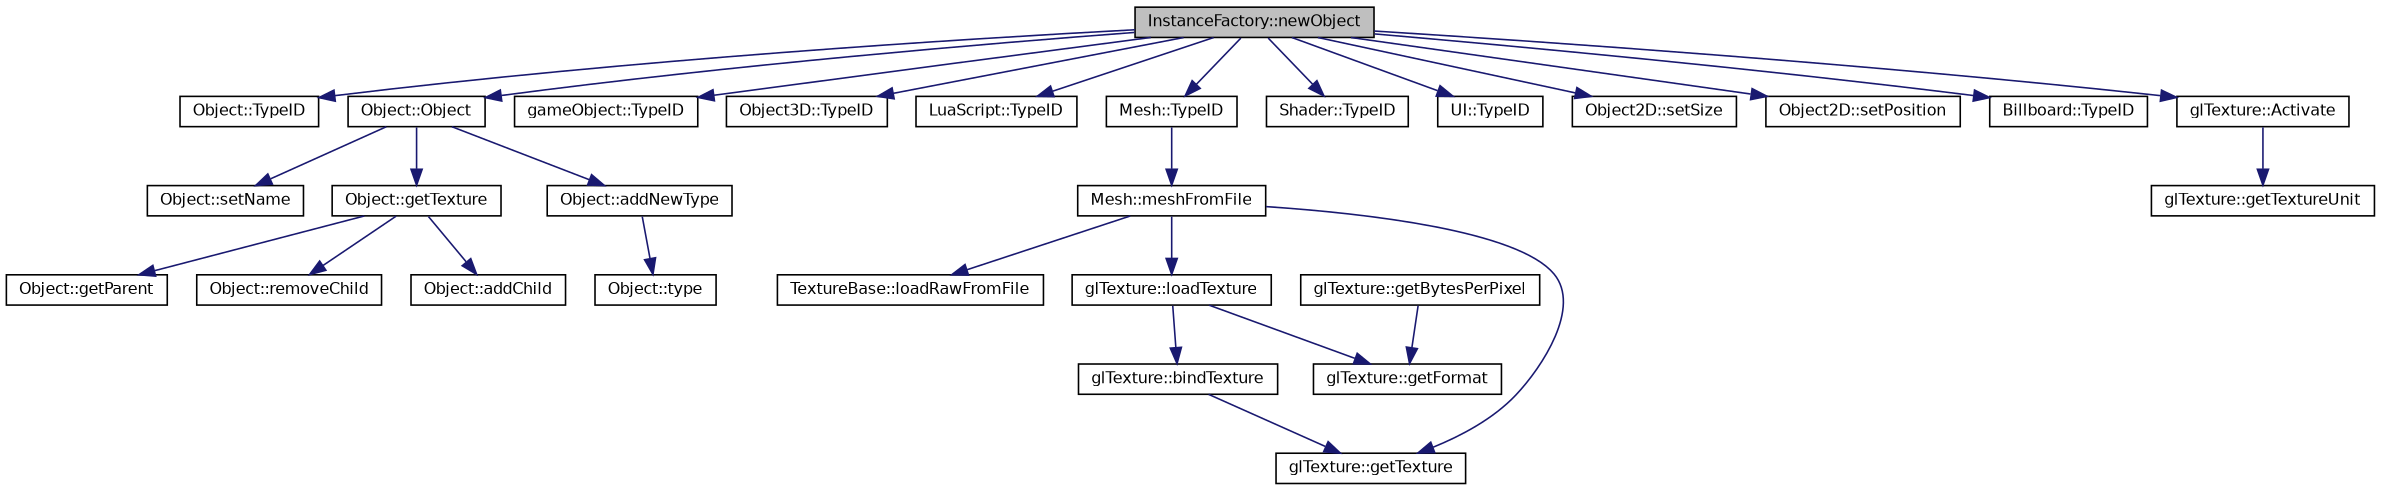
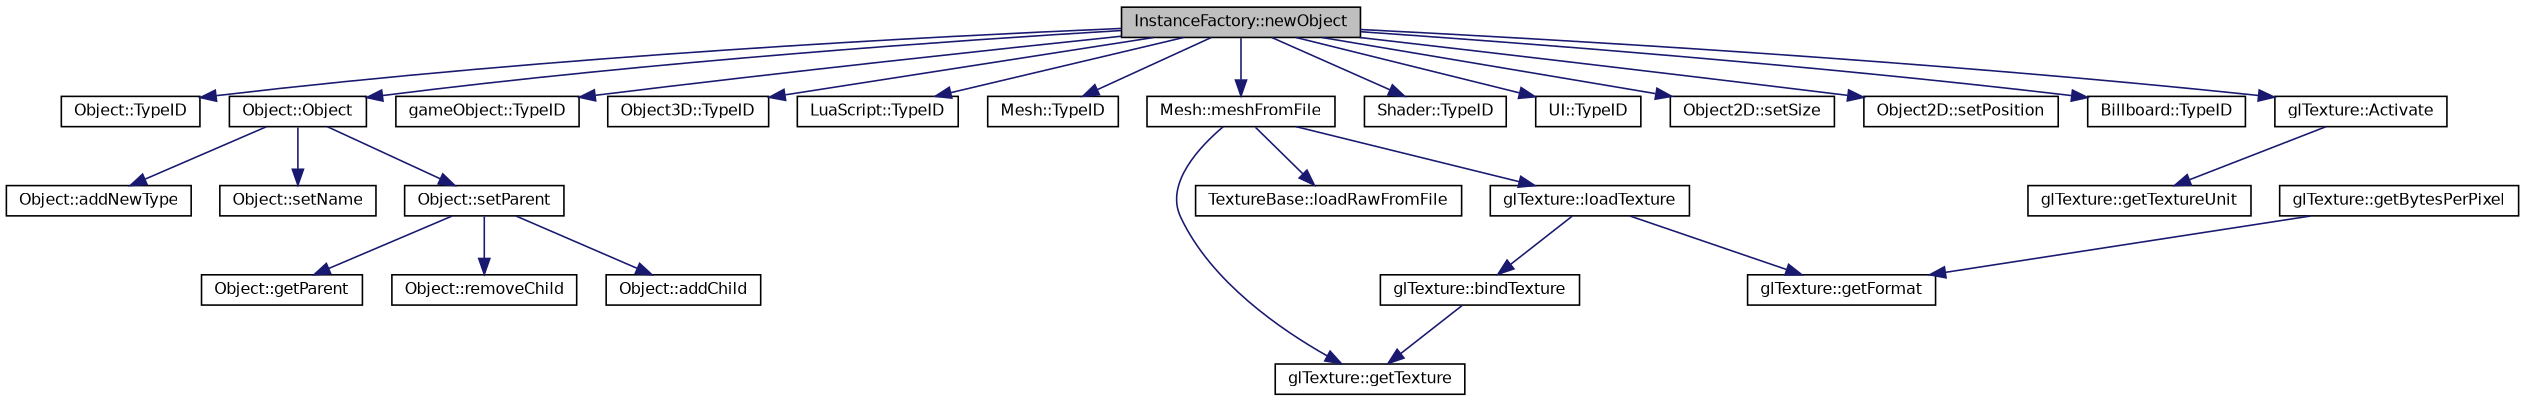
(1172, 148) -> (1241, 59)
(417, 201) -> (484, 201)
(656, 290) -> none
